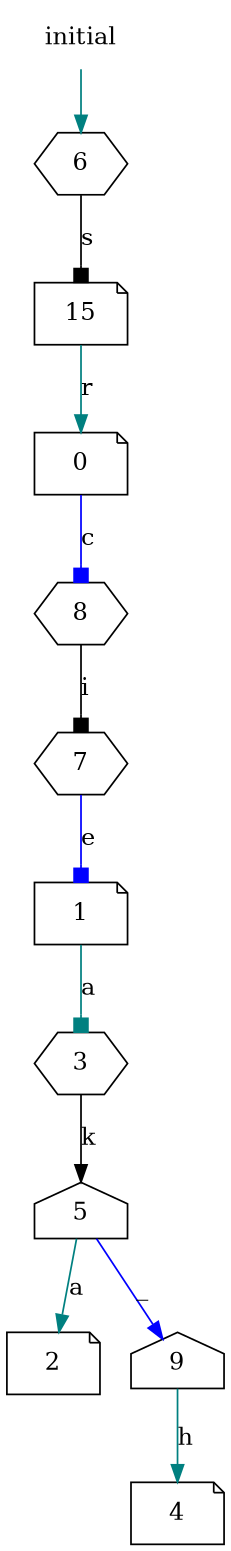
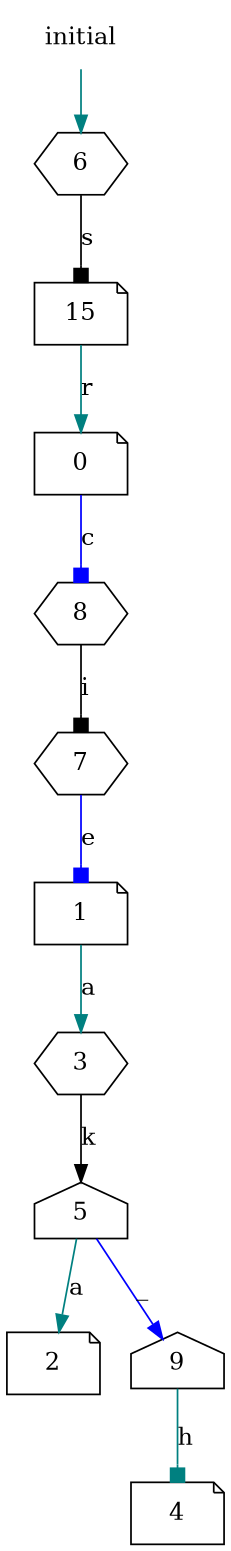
(81, 980) -> (81, 980)
(178, 1427) -> (178, 1427)
